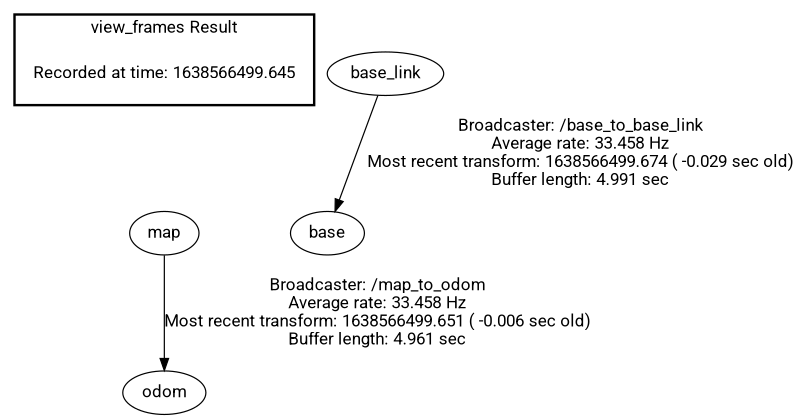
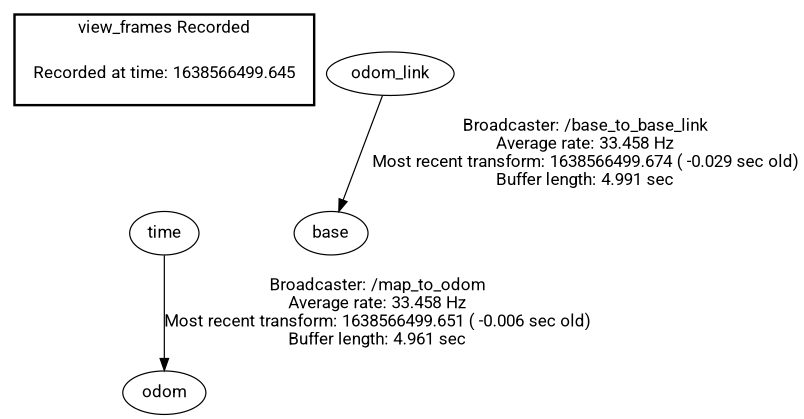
(164, 28) -> (164, 28)
(385, 74) -> (390, 74)
(164, 233) -> (164, 233)
